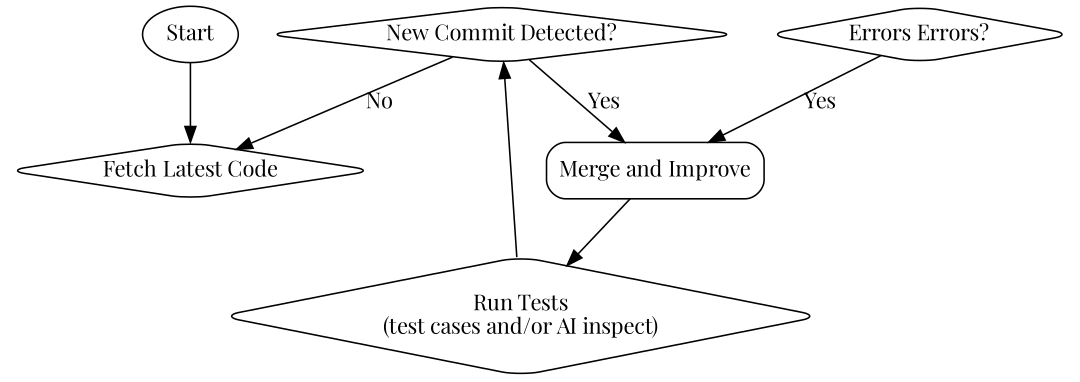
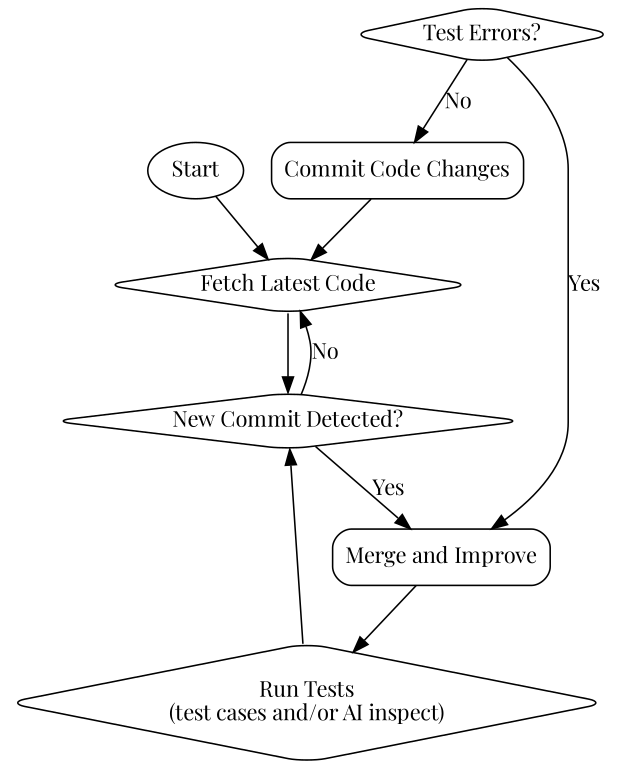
(920, 34) -> (482, 34)
none -> (398, 171)
none -> (288, 345)
